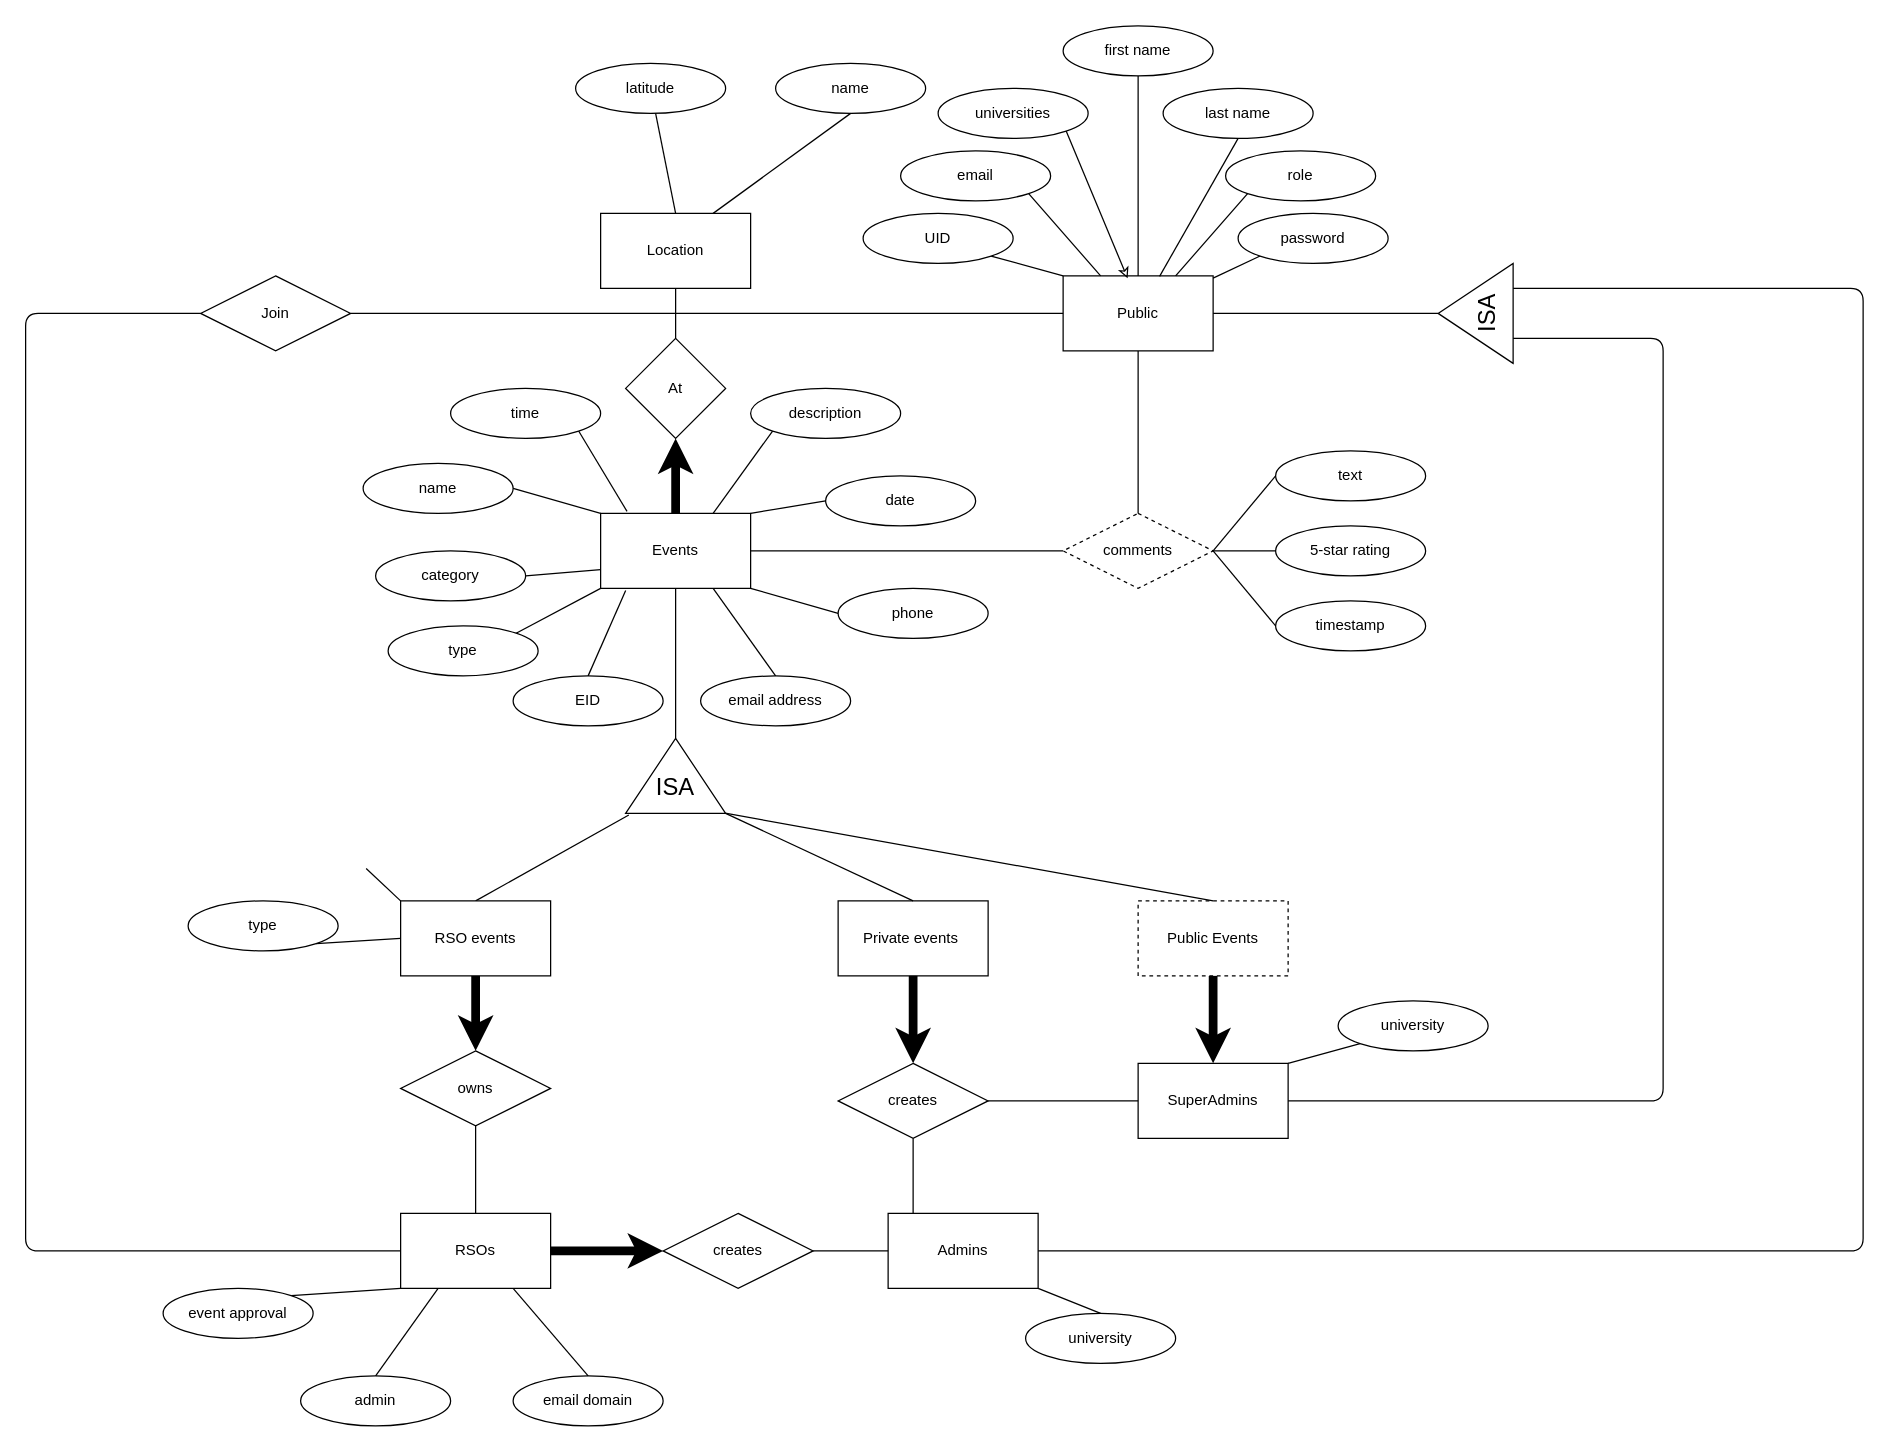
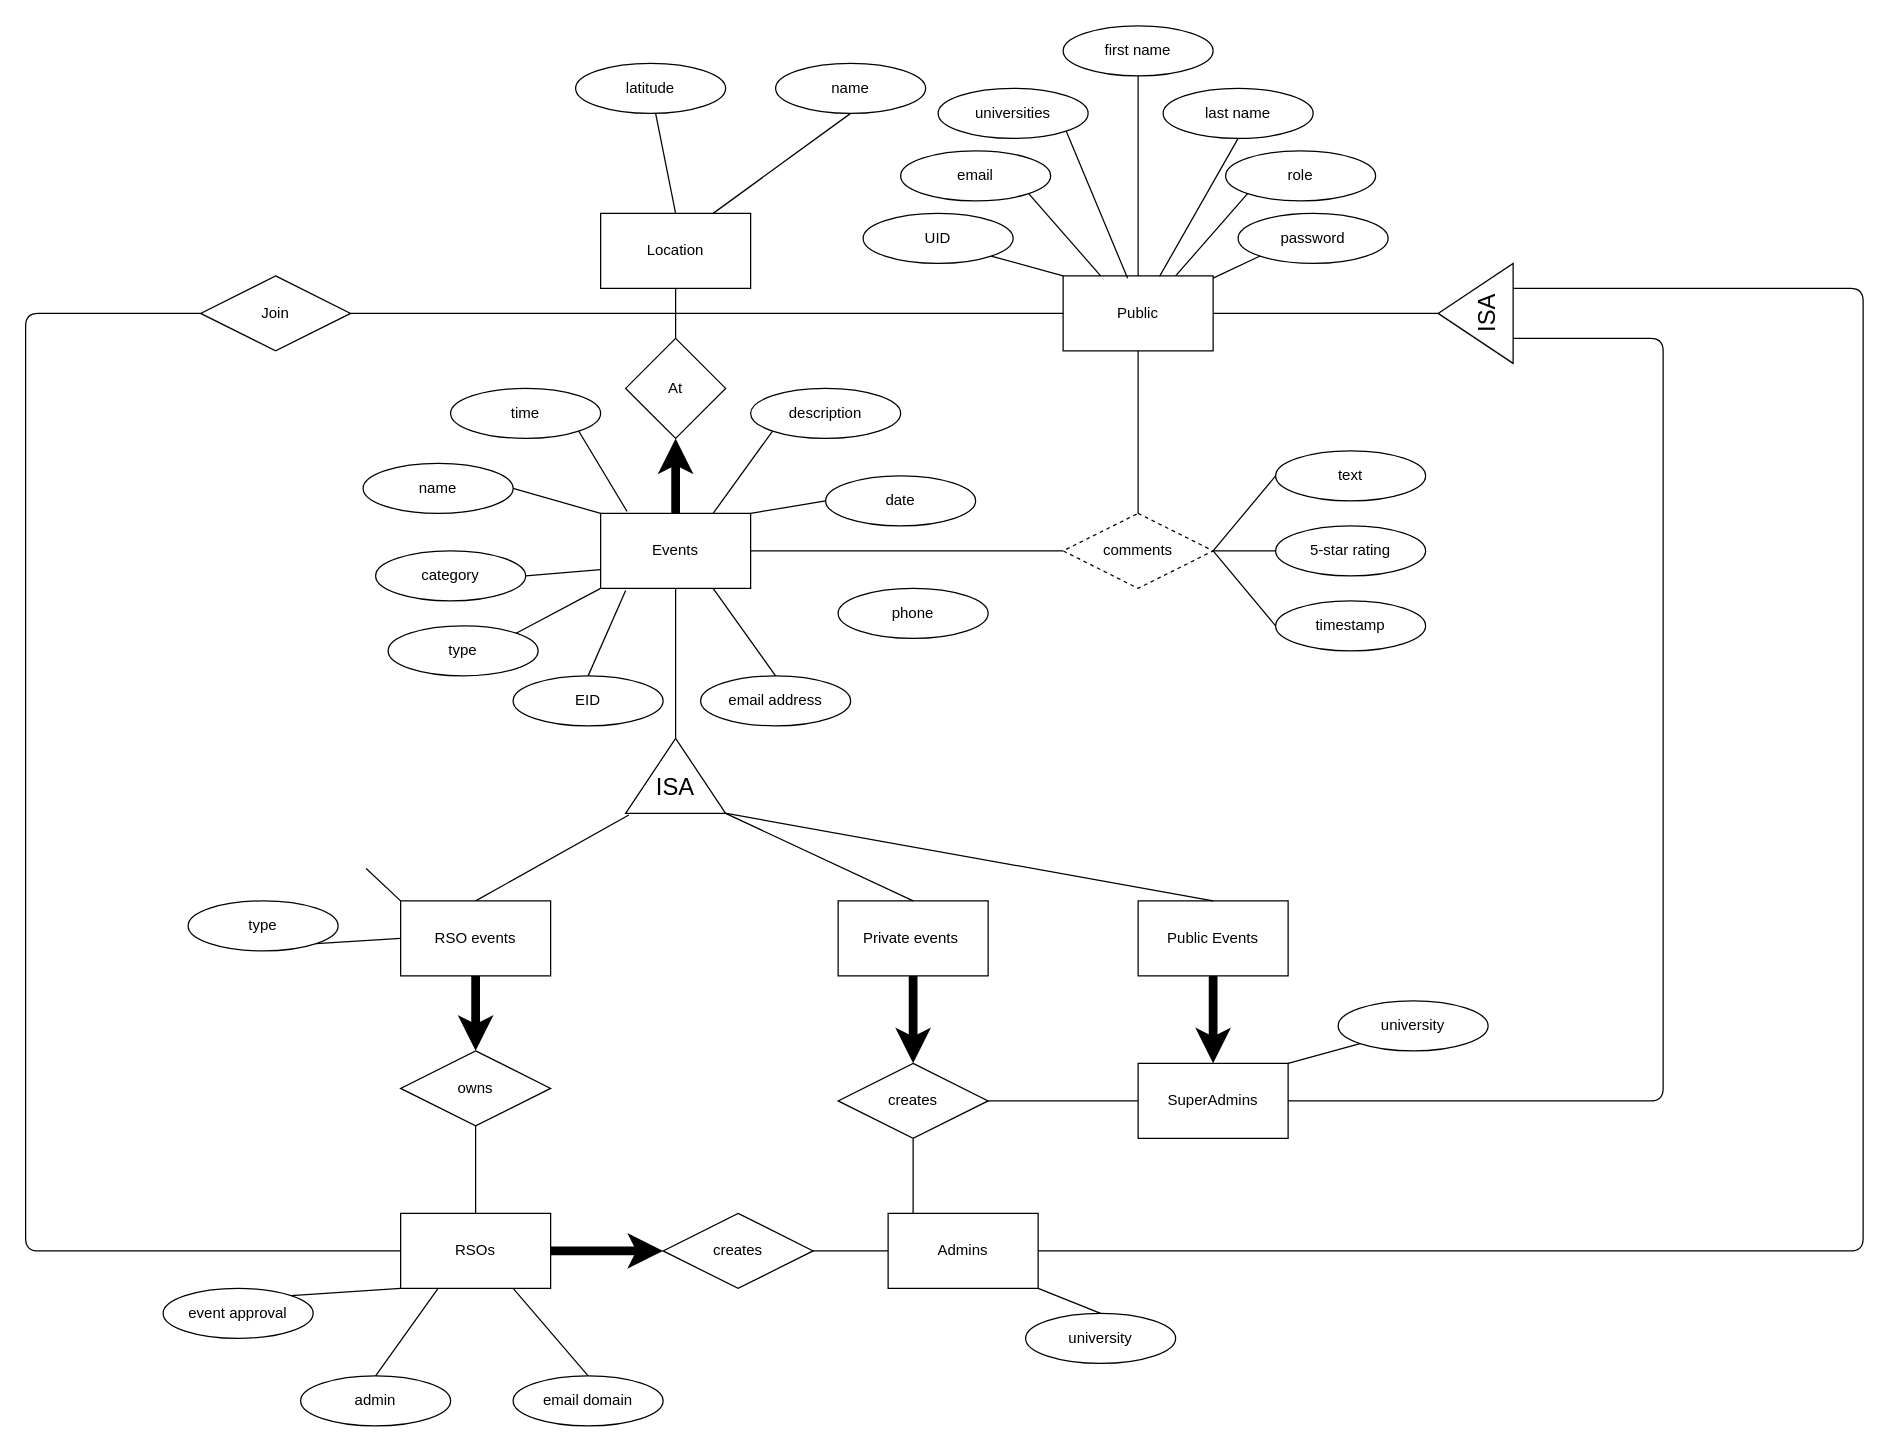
(1124, 269) -> (1125, 272)
(795, 601) -> none
(1213, 938) -> (1213, 938)
